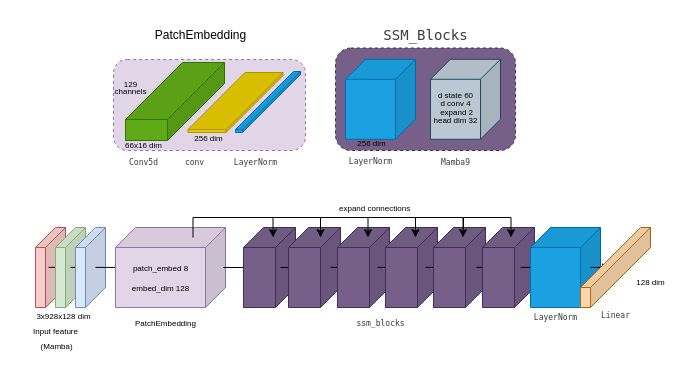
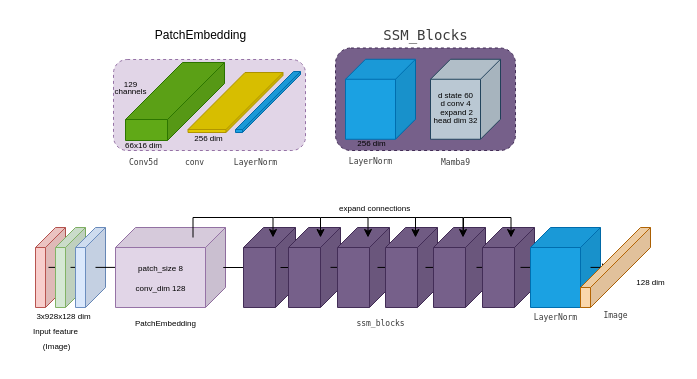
(161, 268) -> (161, 268)
(161, 288) -> (161, 288)
(616, 316) -> (616, 316)
(56, 338) -> (56, 338)
